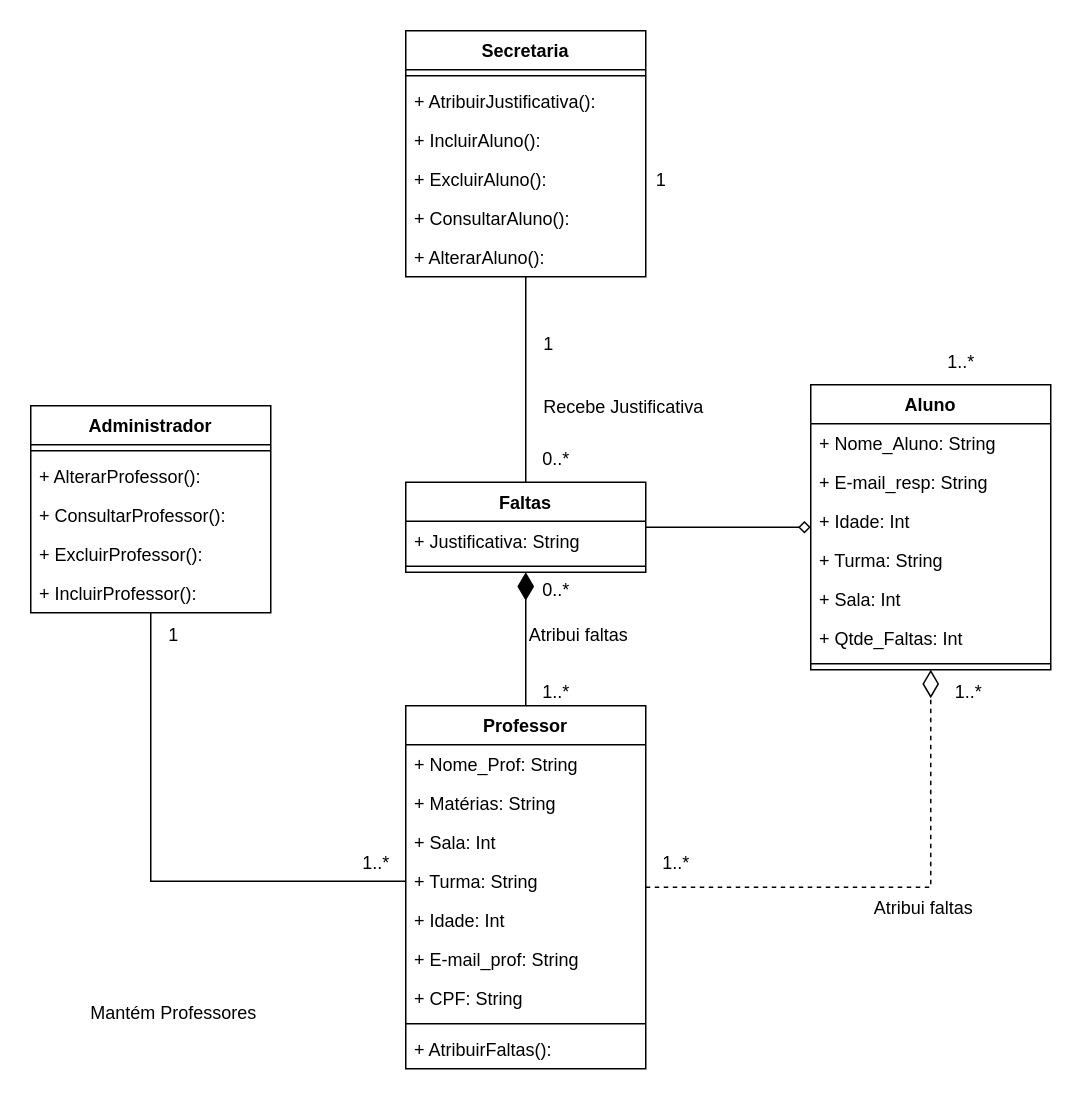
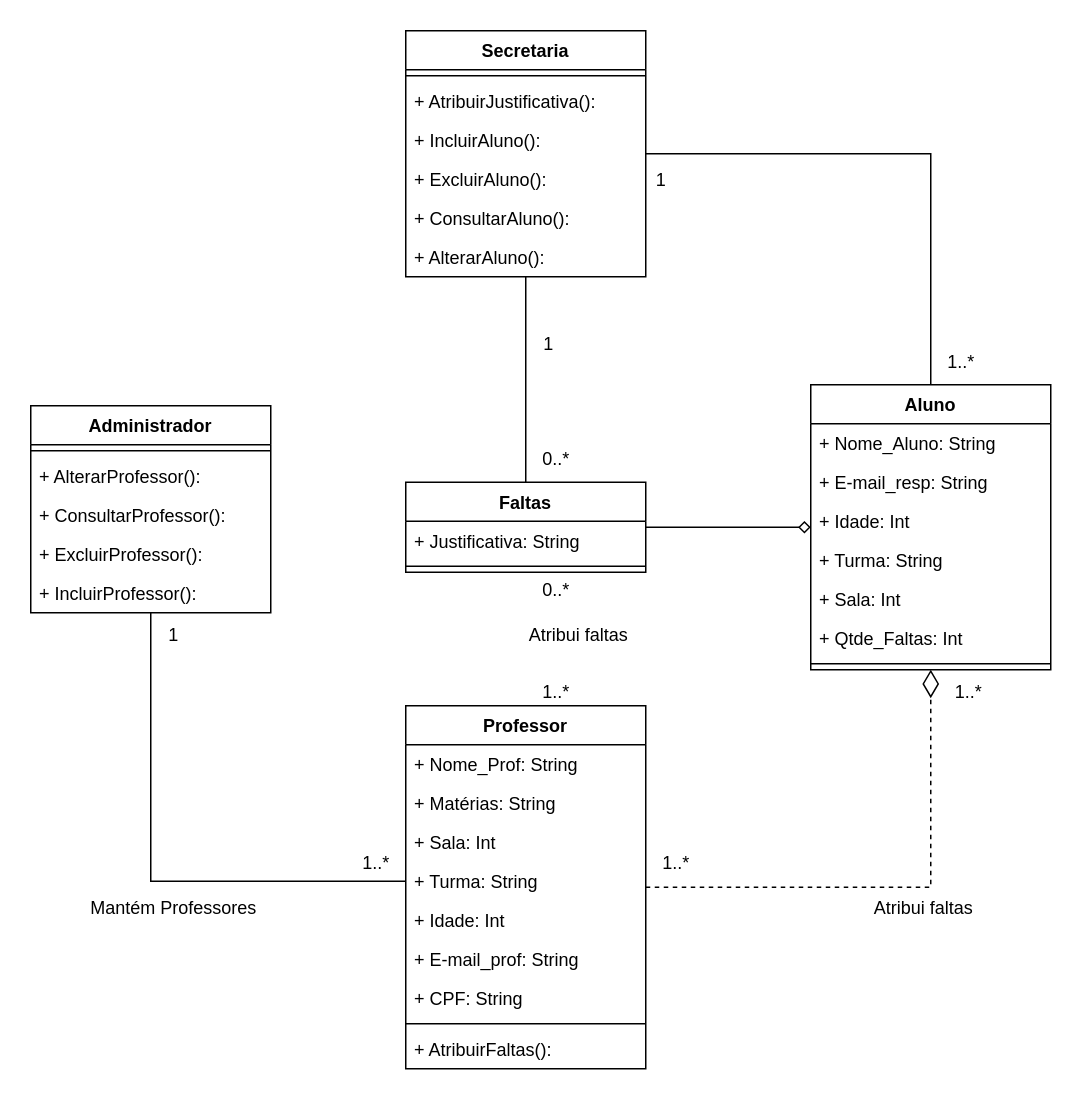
none -> (904, 154)
(623, 407) -> none
(526, 652) -> none
(173, 1013) -> (173, 908)
